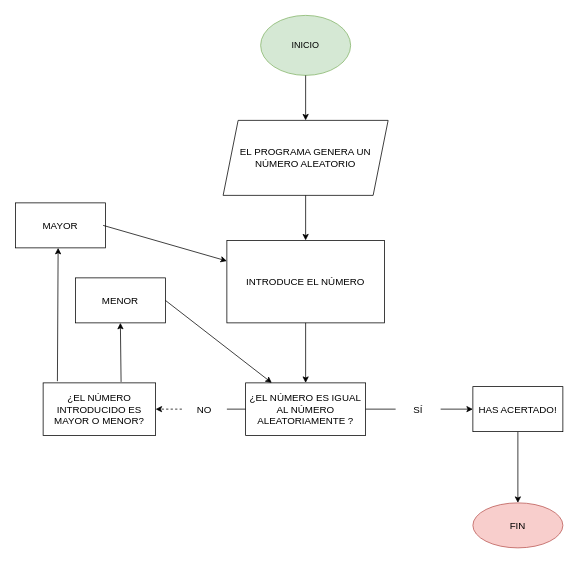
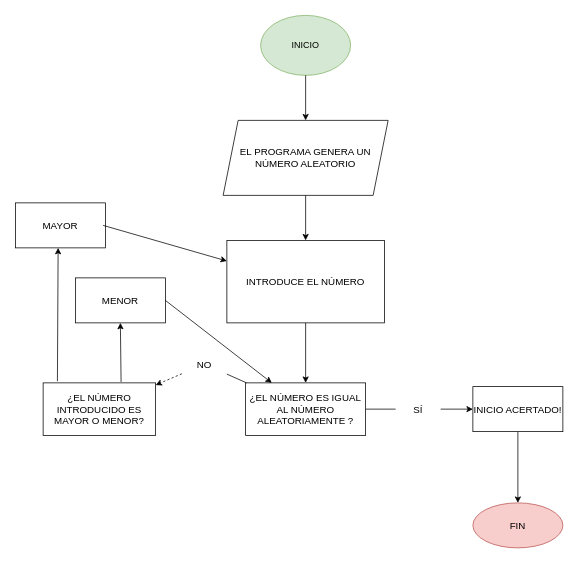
(204, 409) -> (204, 364)
(518, 409) -> (518, 409)
